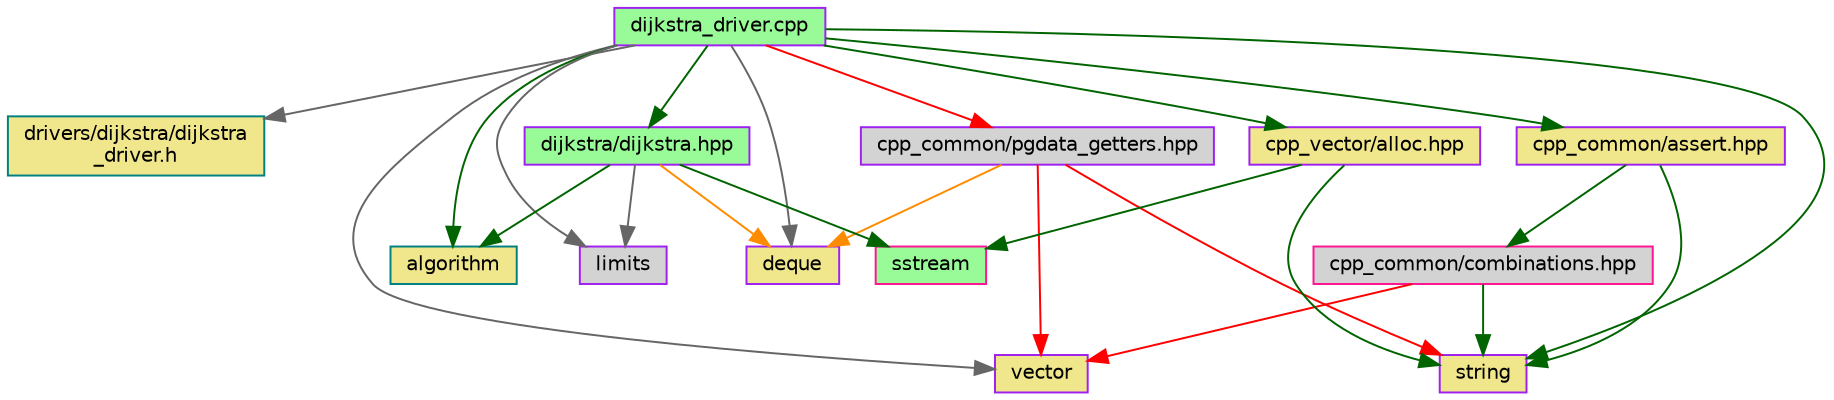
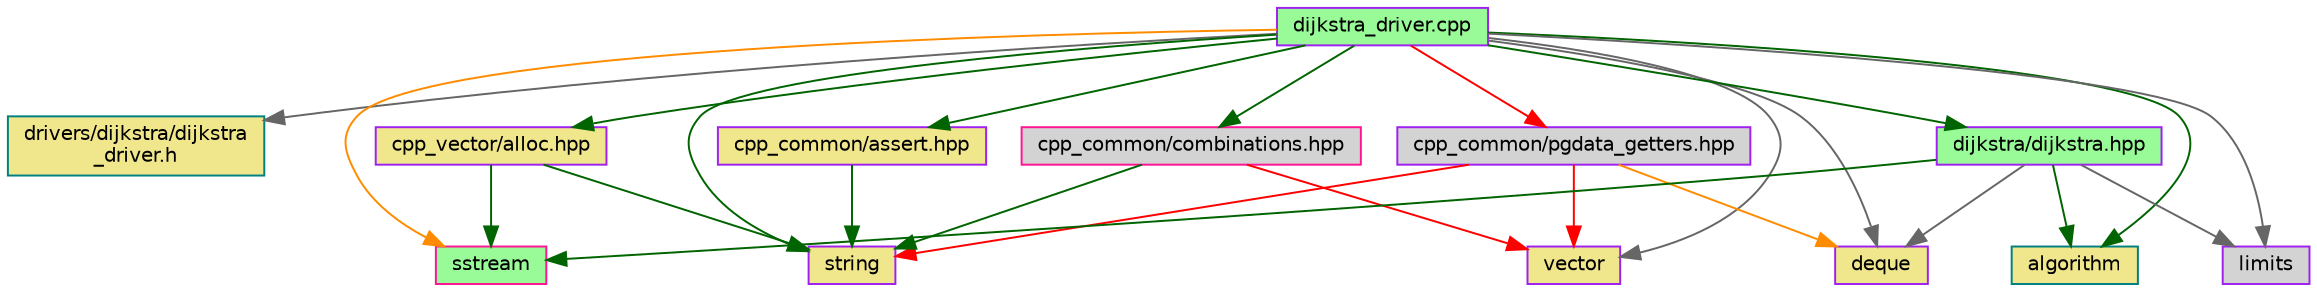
none -> (733, 50)
(707, 200) -> (1974, 200)
(1575, 200) -> (1296, 81)
